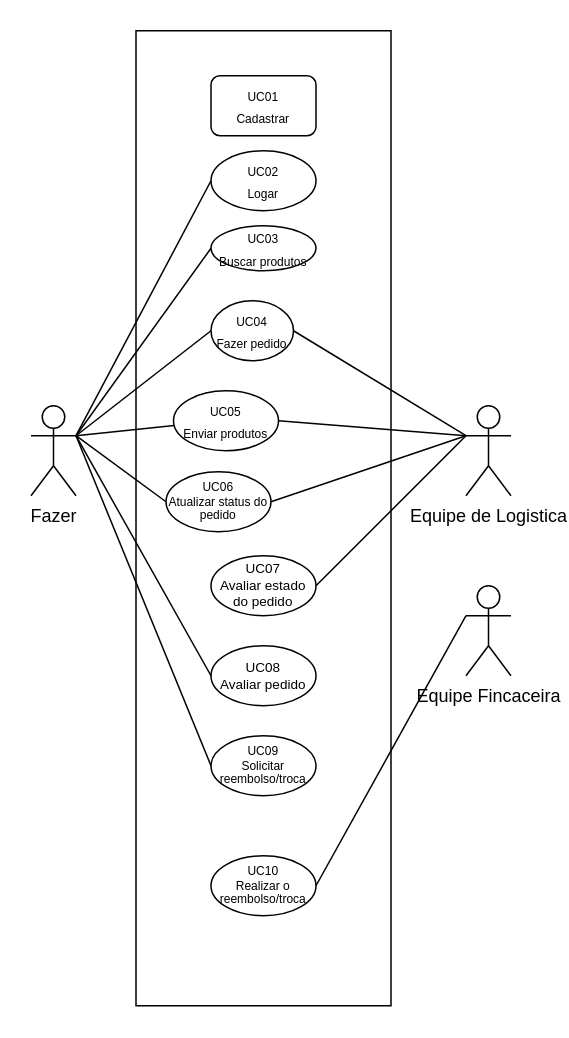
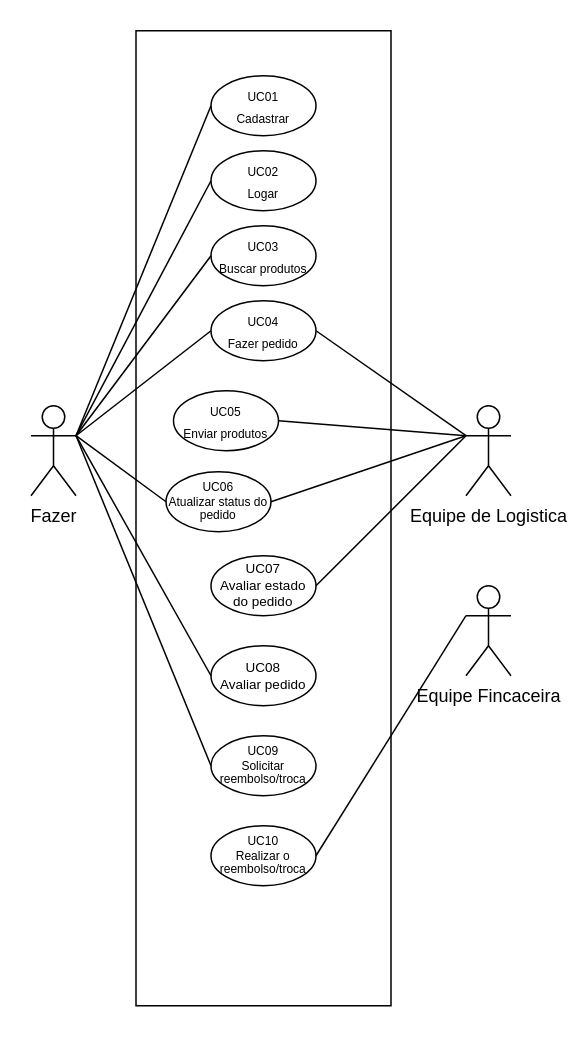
(263, 106) -> (263, 106)
(263, 248) -> (263, 256)
(252, 331) -> (263, 331)
(127, 430) -> (149, 256)
(263, 886) -> (263, 856)
